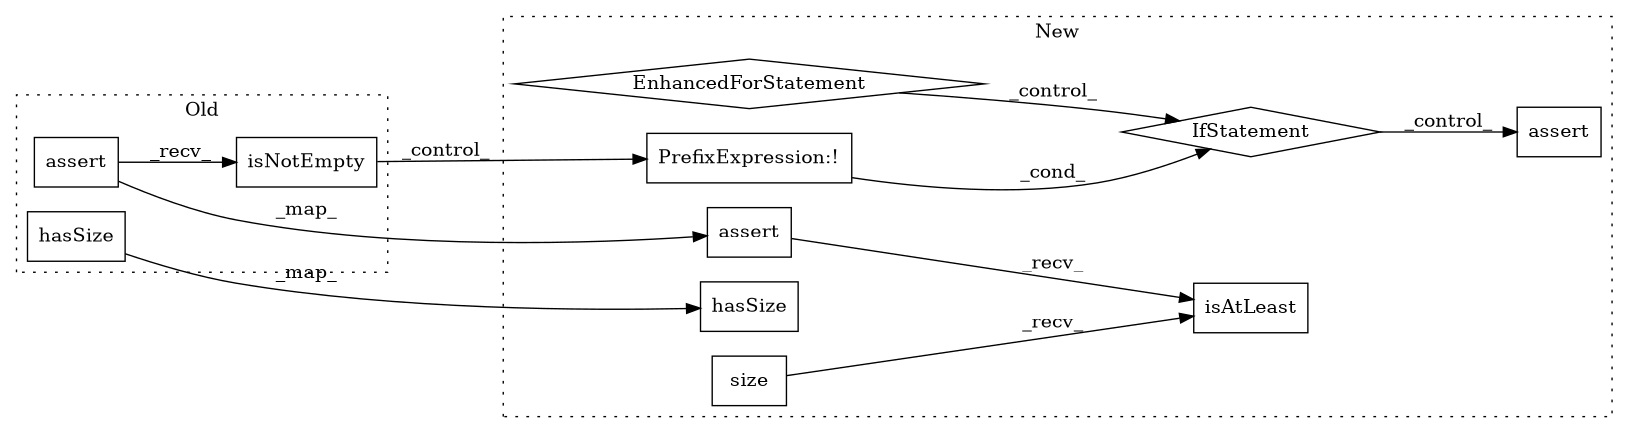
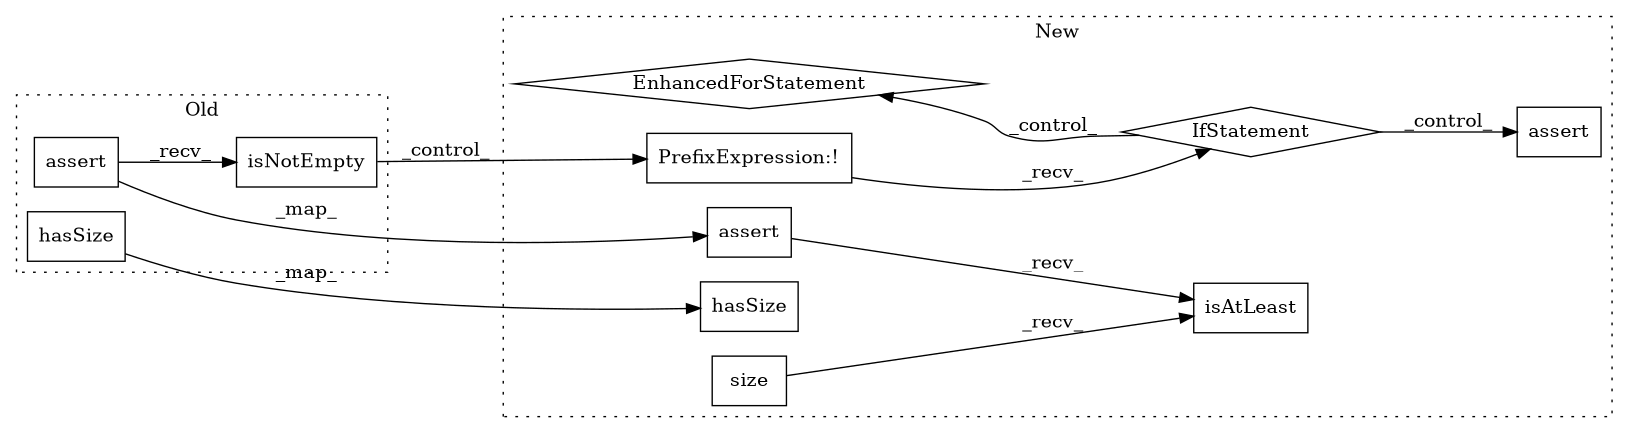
(1033, 104) -> (1012, 137)
(1053, 173) -> (1053, 173)
